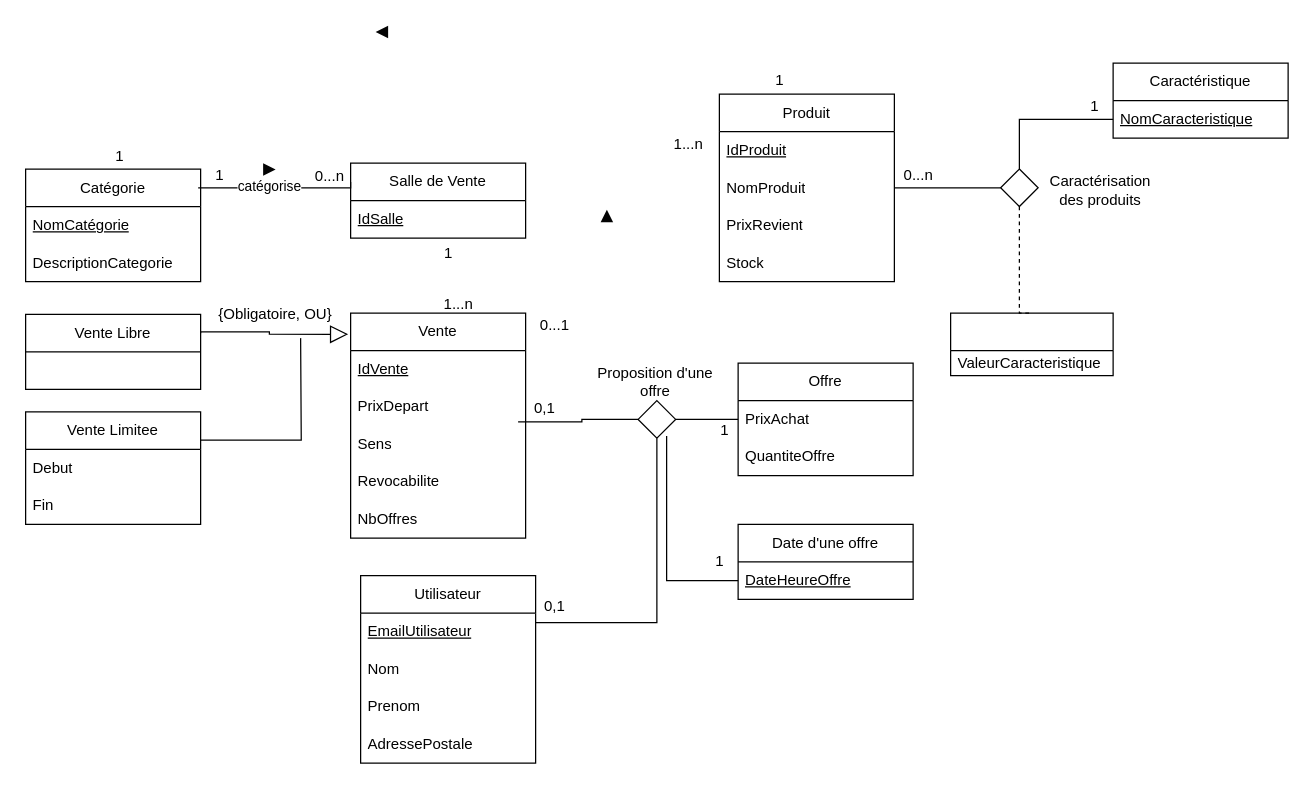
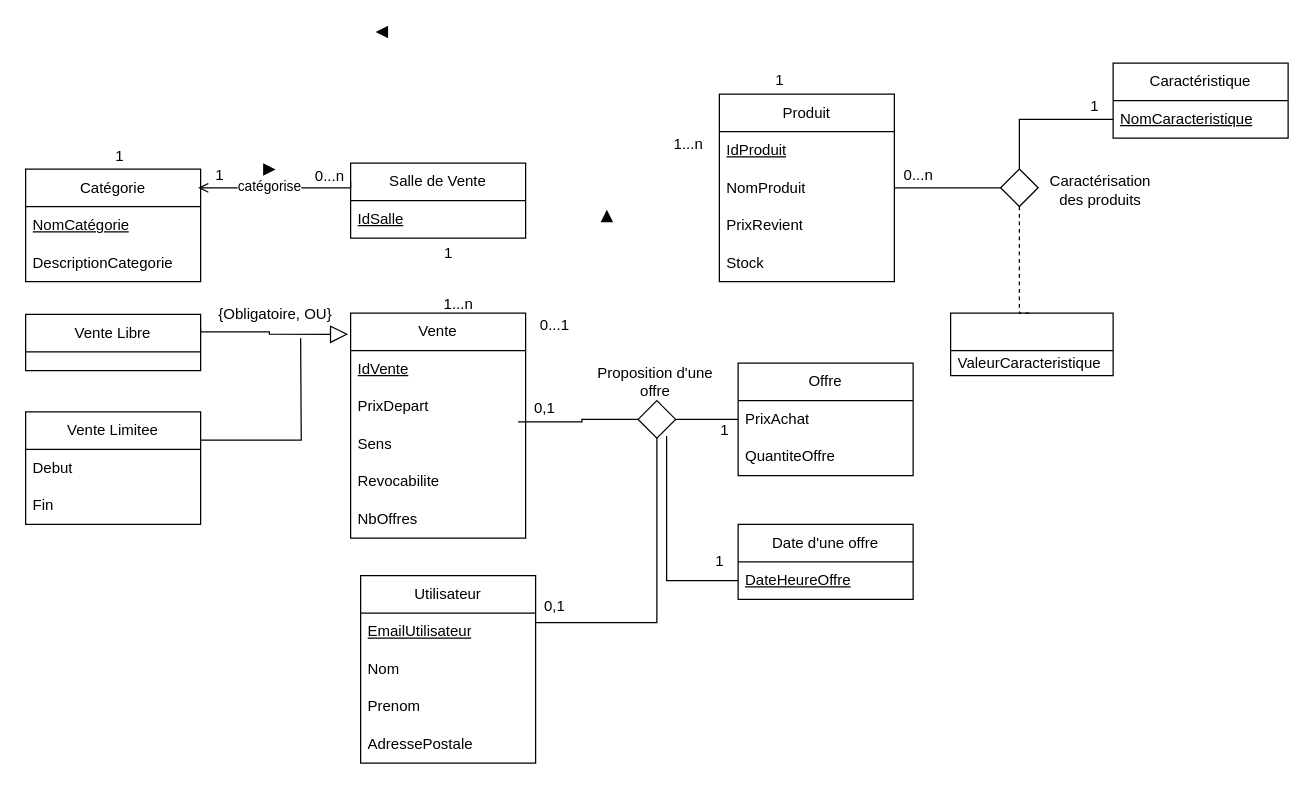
(203, 188) -> (204, 188)
(113, 352) -> (113, 343)
